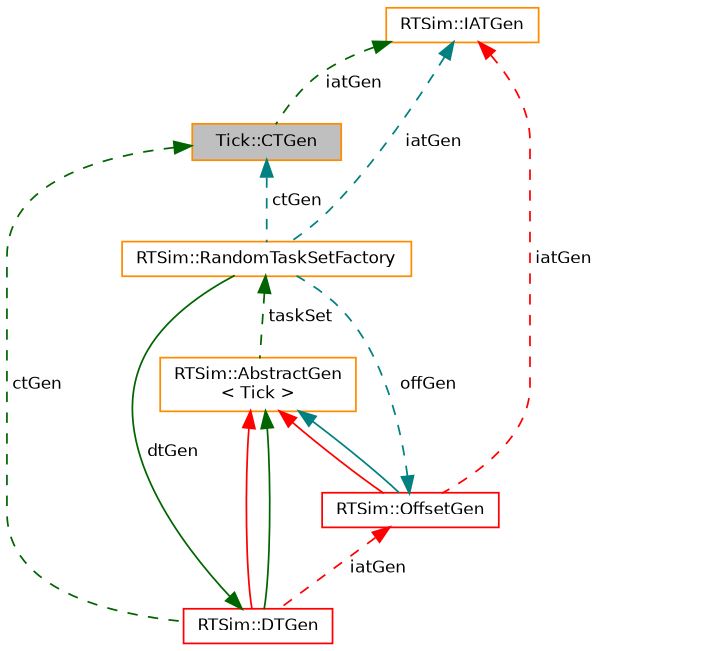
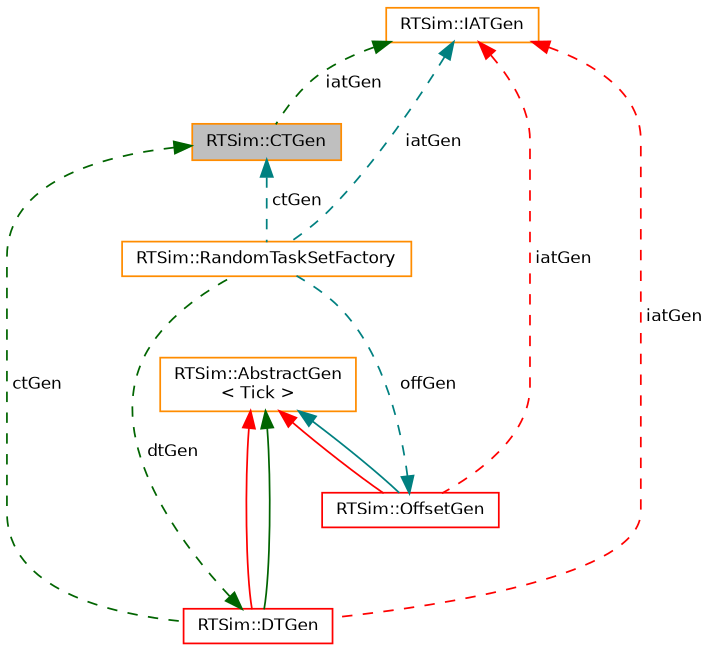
(267, 142) -> (267, 142)
(262, 326) -> none
(134, 428) -> (134, 428)
(327, 574) -> (641, 426)
